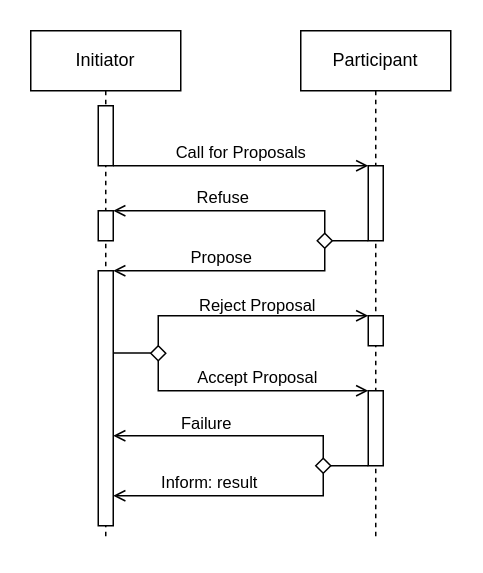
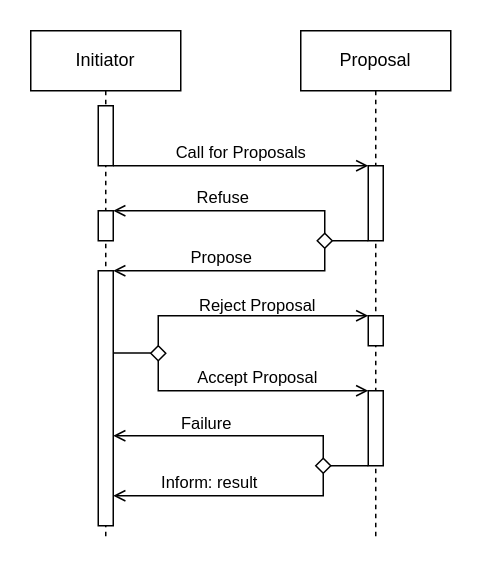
(376, 61) -> (376, 61)
